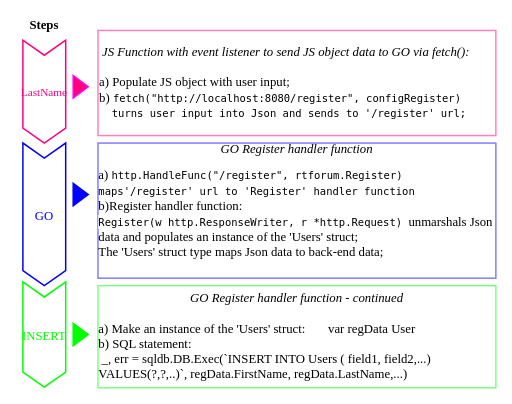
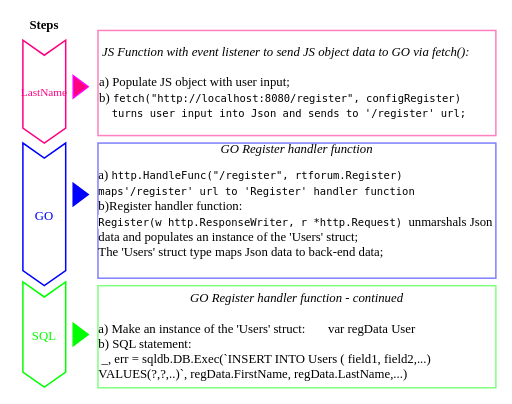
(44, 335) -> (44, 335)
